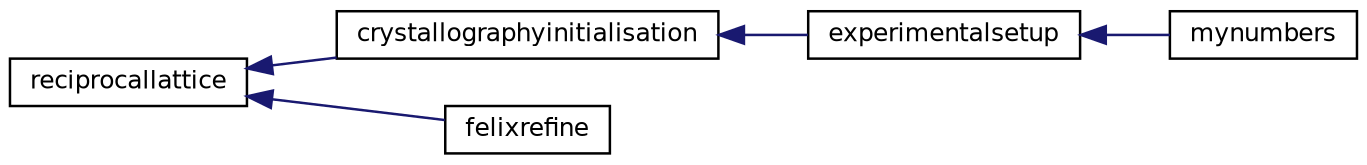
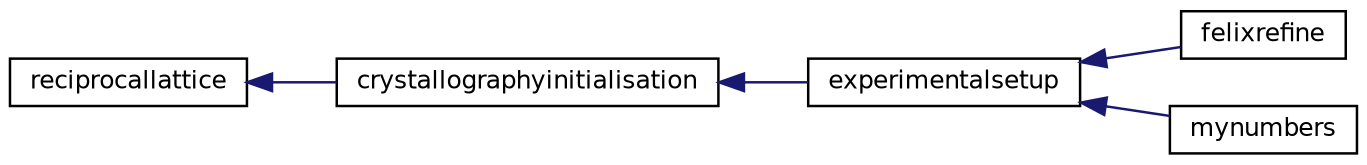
(359, 110) -> (1143, 53)
